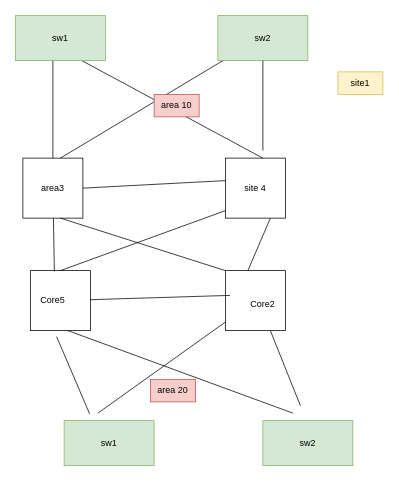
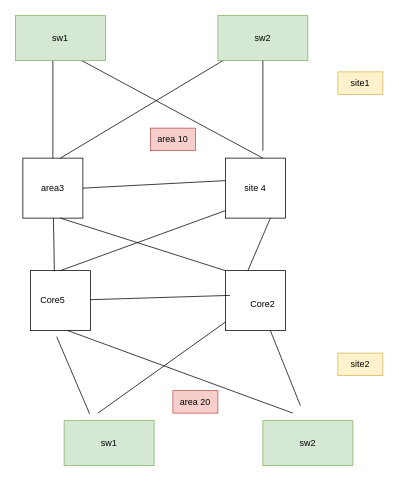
(177, 105) -> (173, 139)
none -> (360, 364)
(173, 390) -> (195, 402)
